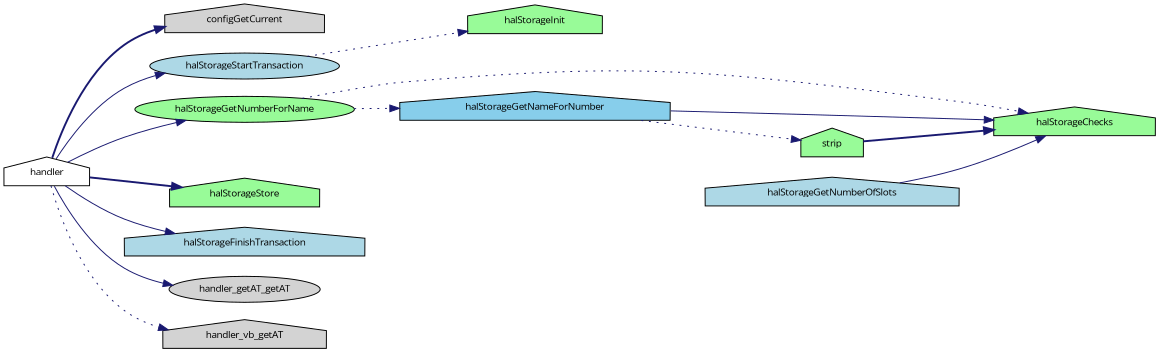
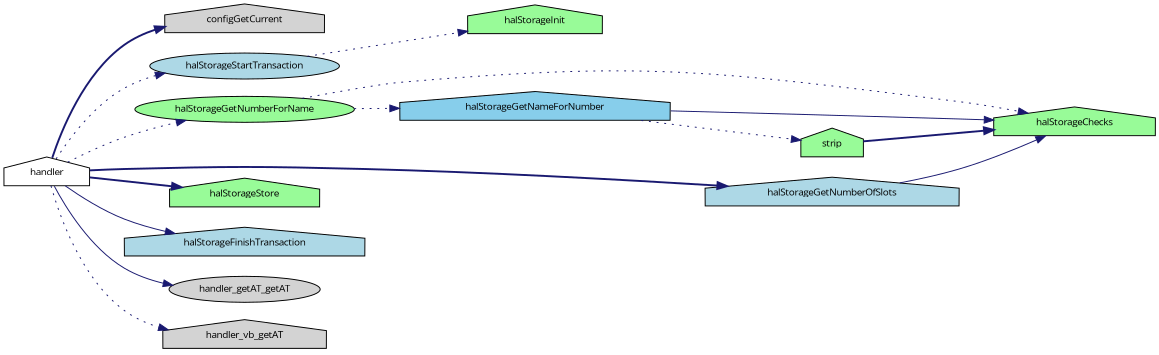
(98, 108) -> (98, 108)
(121, 139) -> (121, 139)
none -> (404, 170)
